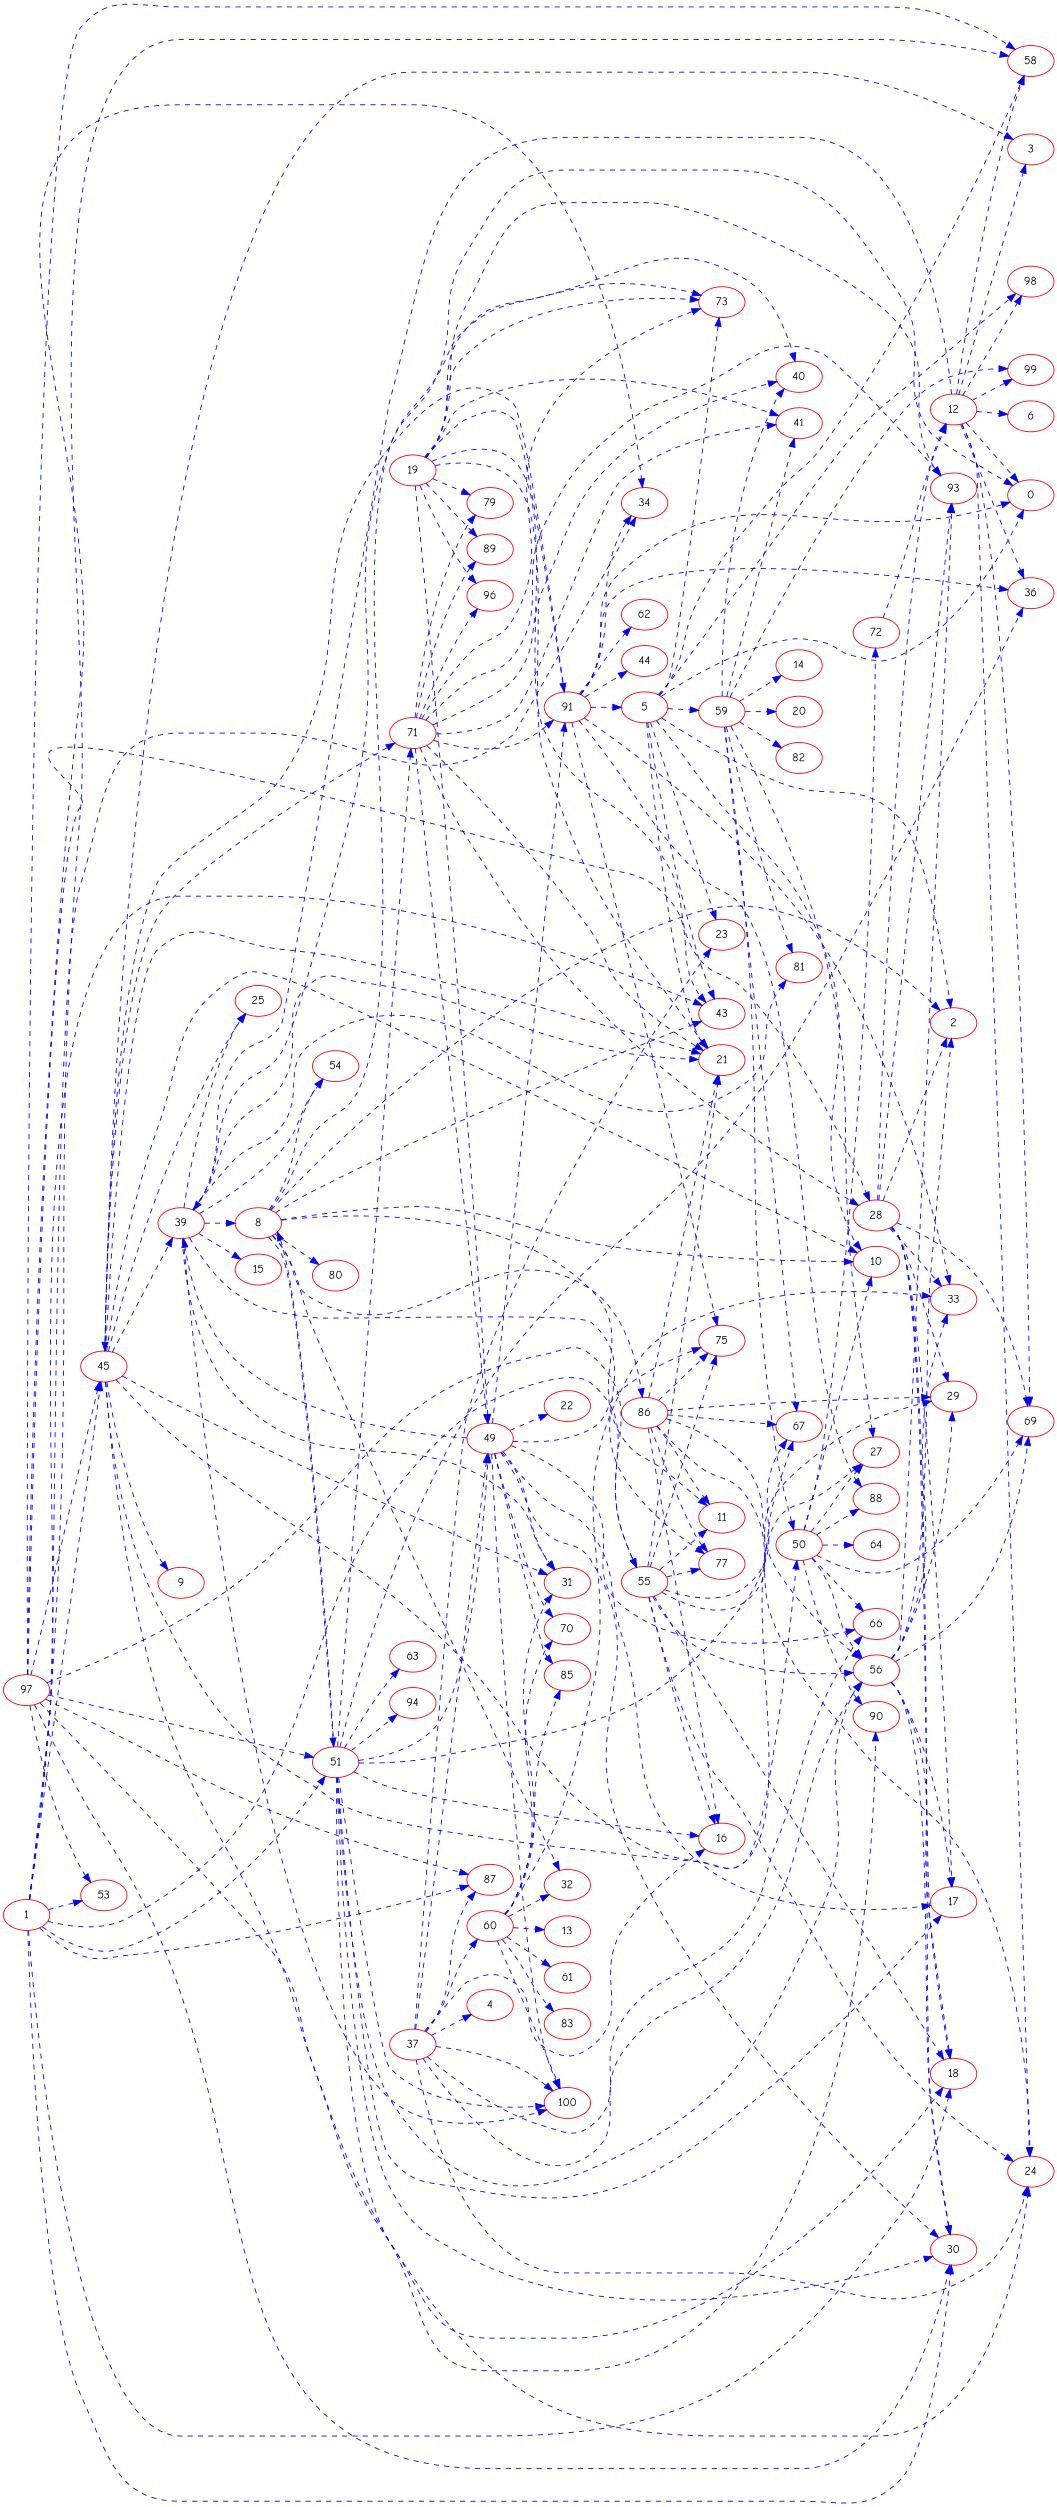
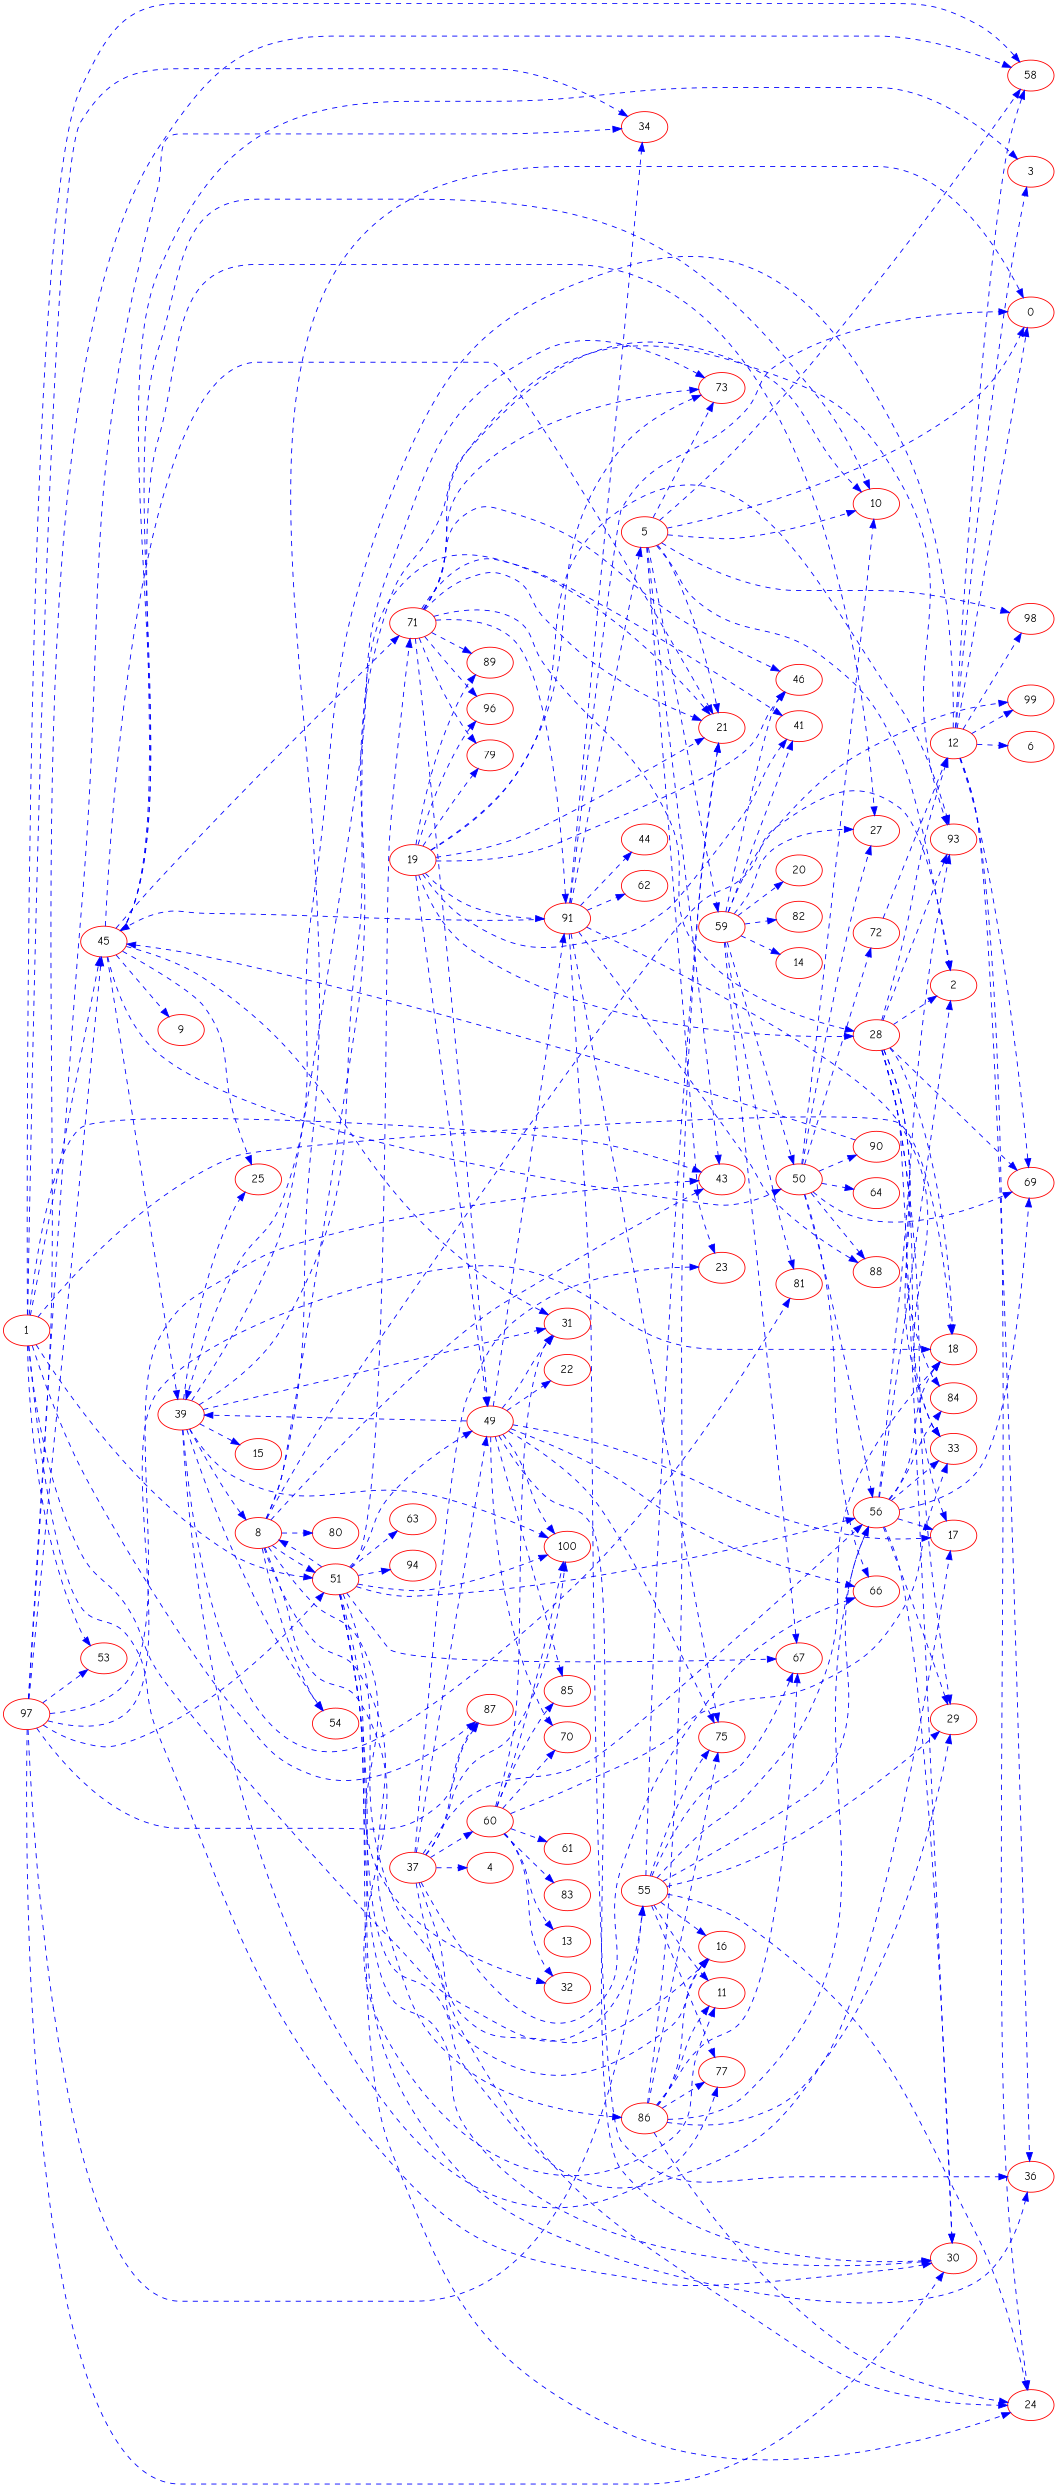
(799, 377) -> (799, 680)
none -> (954, 1398)
(411, 2291) -> (499, 1030)
